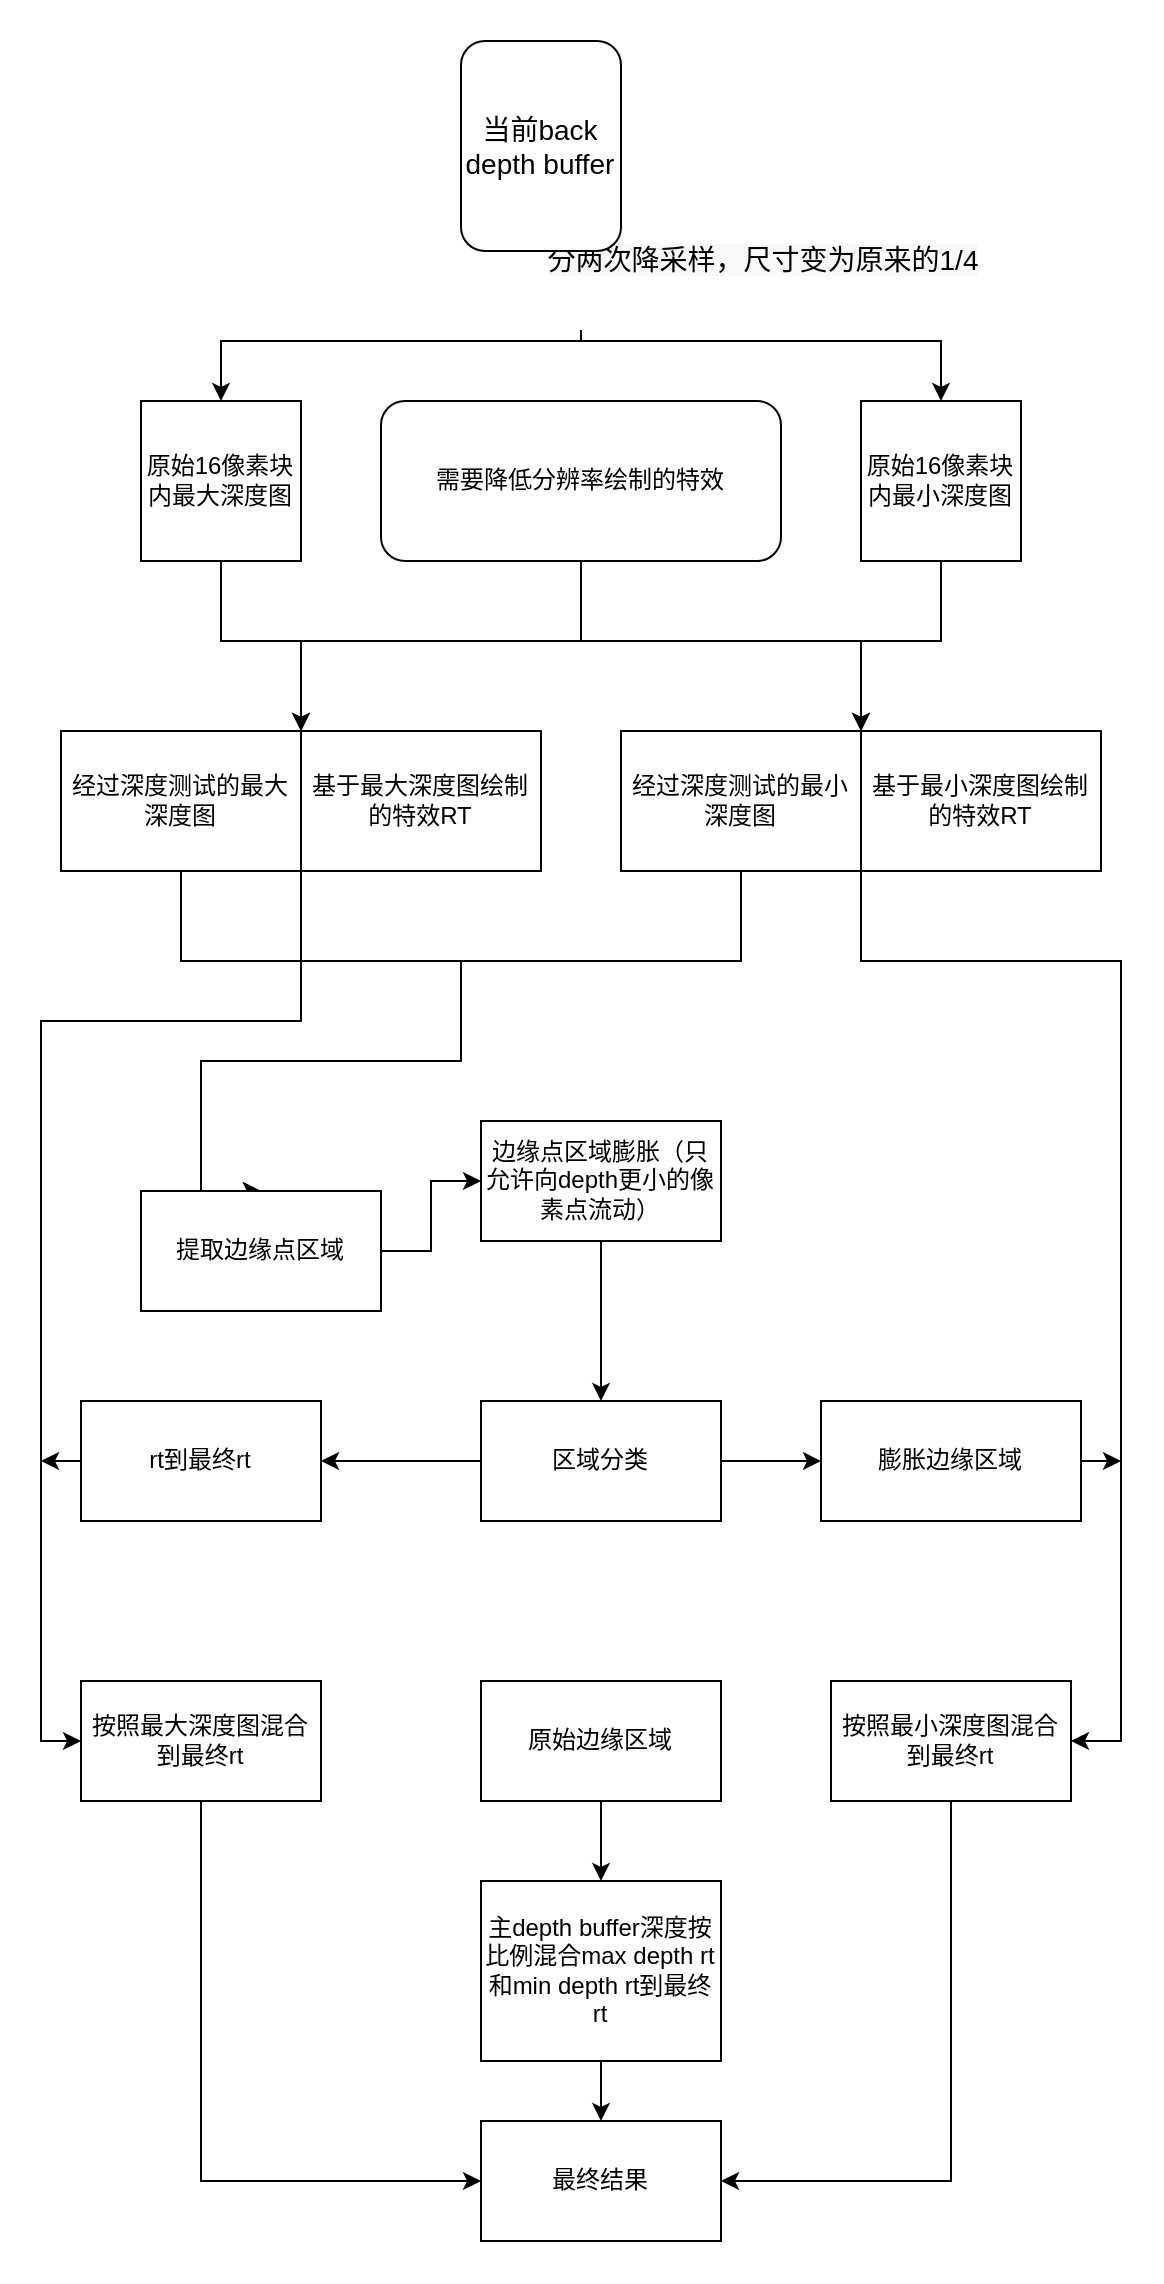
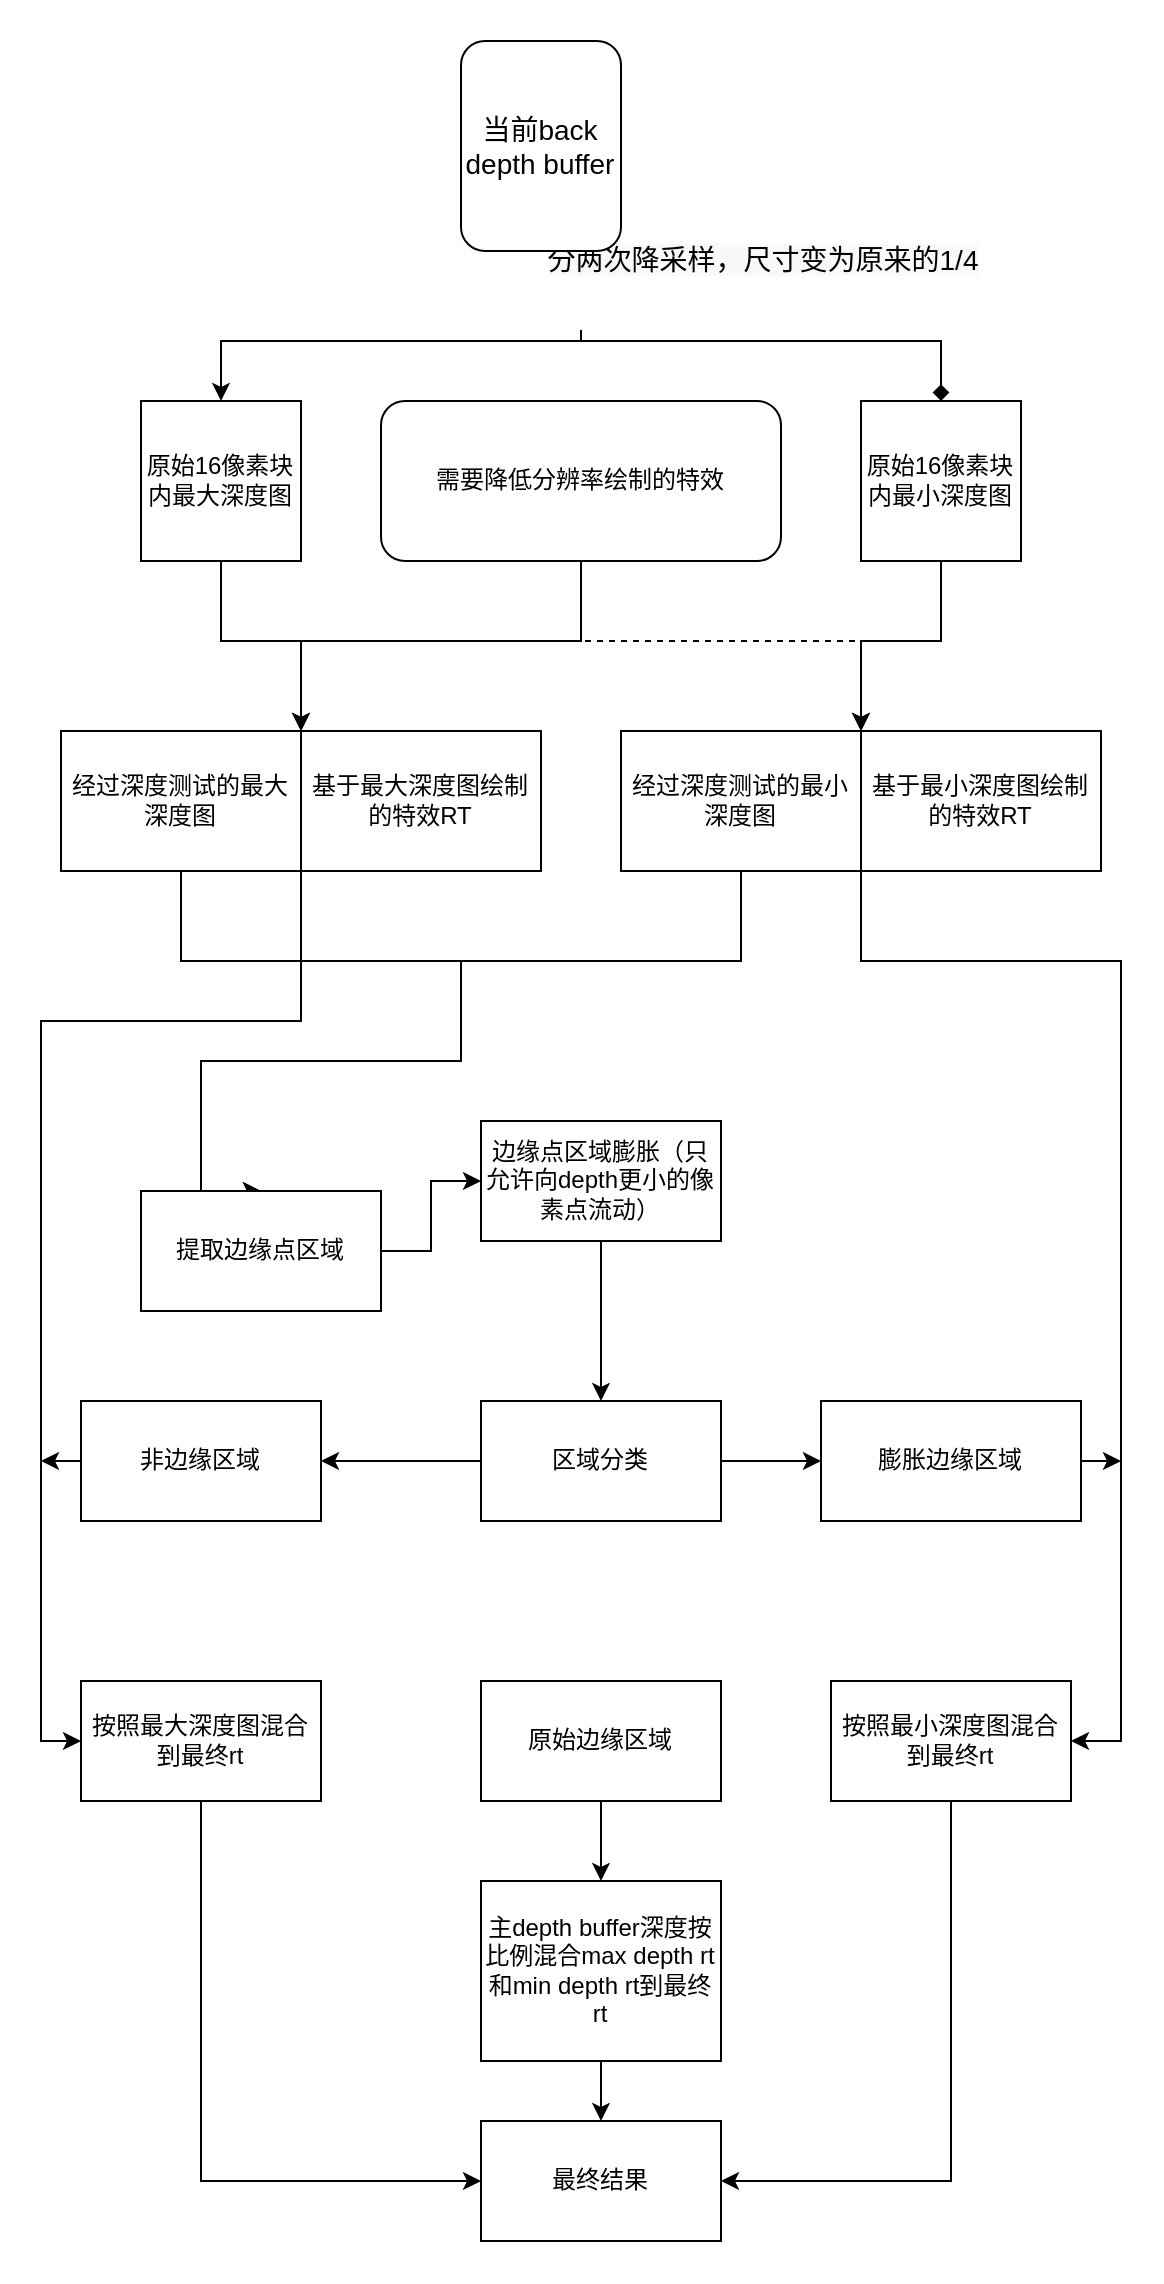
(941, 386) -> (941, 385)
(721, 641) -> (721, 641)
(201, 1461) -> (201, 1461)
